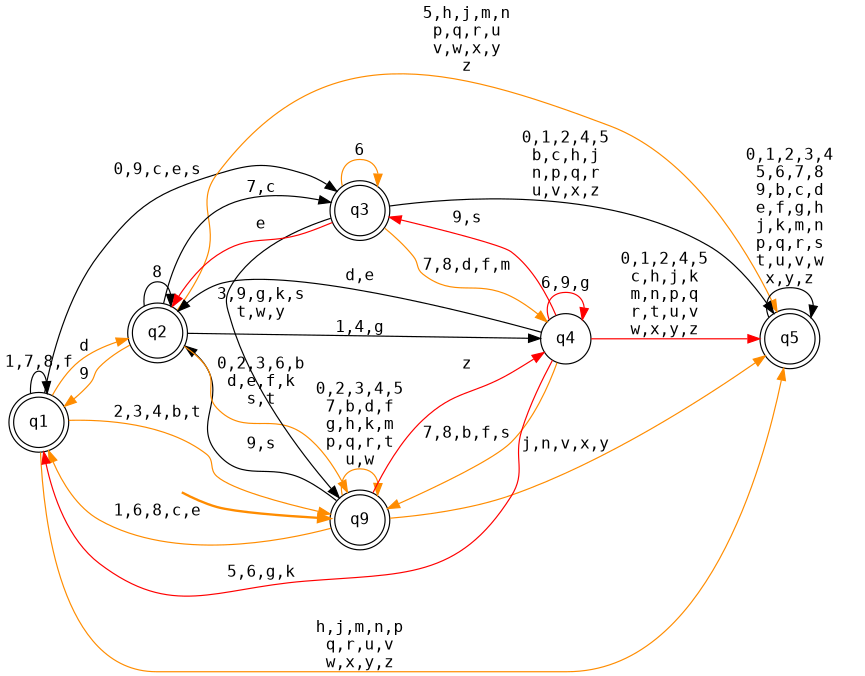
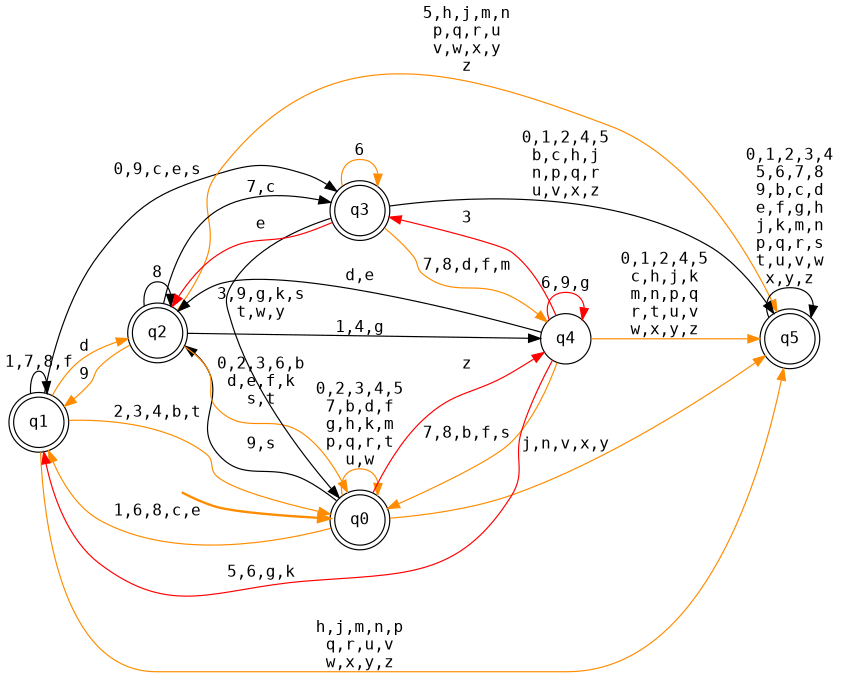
(467, 218) -> (467, 218)
(669, 339) -> (669, 339)
(360, 520) -> (360, 520)
